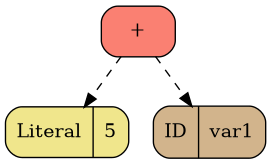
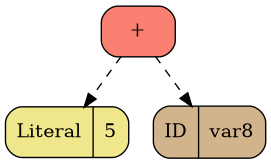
(232, 131) -> (232, 131)
